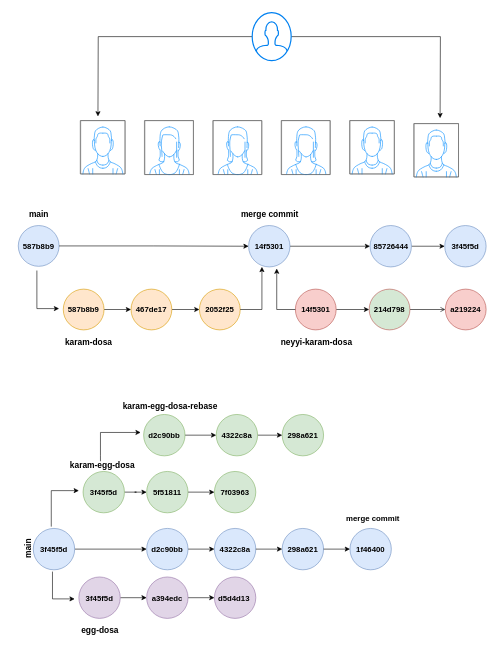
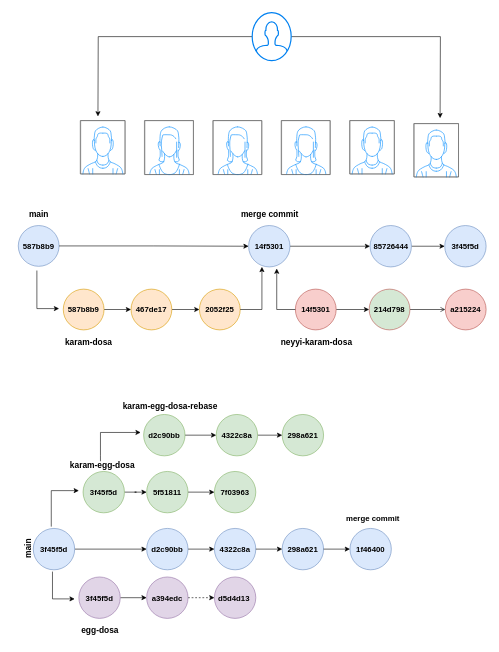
(466, 309) -> (466, 309)
(199, 598) -> (199, 598)
